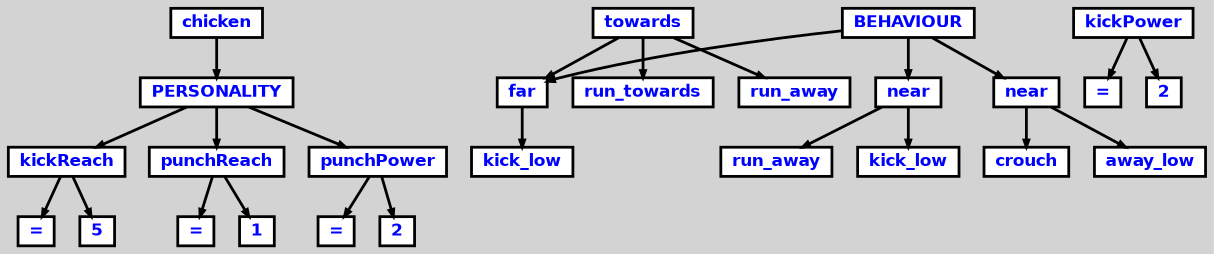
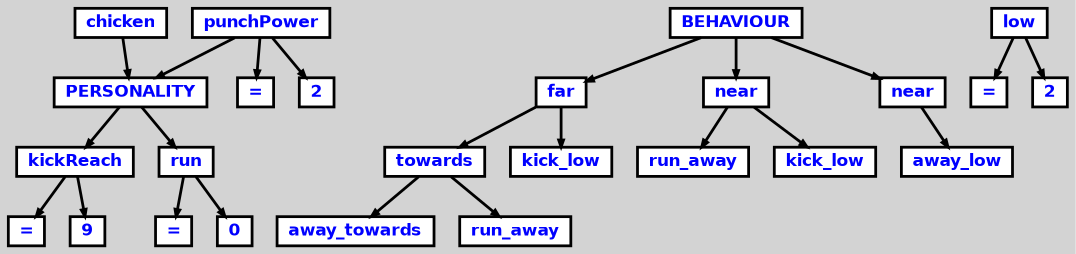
(1133, 23) -> (1019, 23)
(585, 56) -> (501, 126)
(643, 92) -> (356, 231)
(294, 126) -> (199, 56)
(217, 162) -> (186, 162)
(1026, 162) -> none
(97, 231) -> (88, 231)
(257, 231) -> (235, 231)
